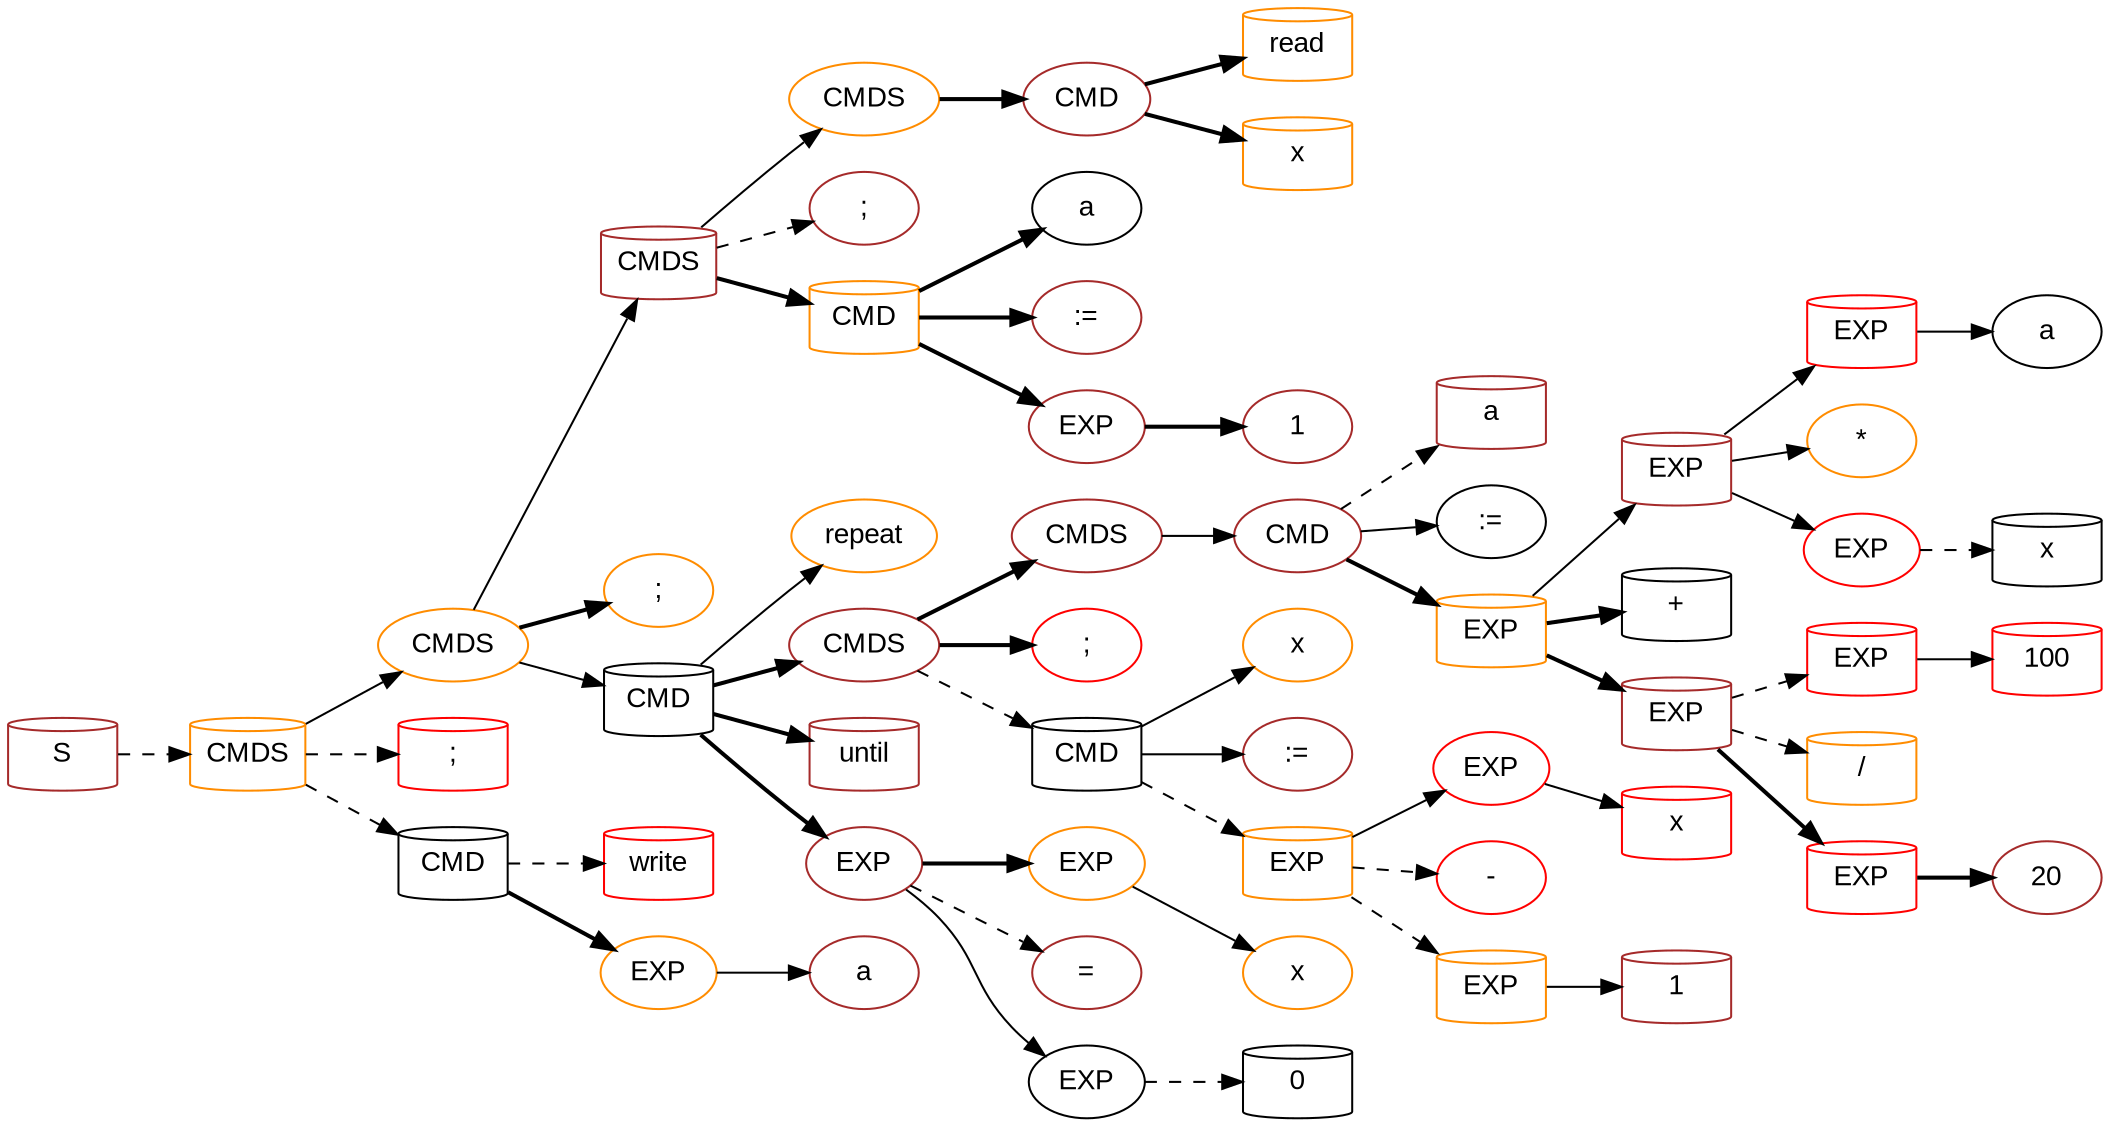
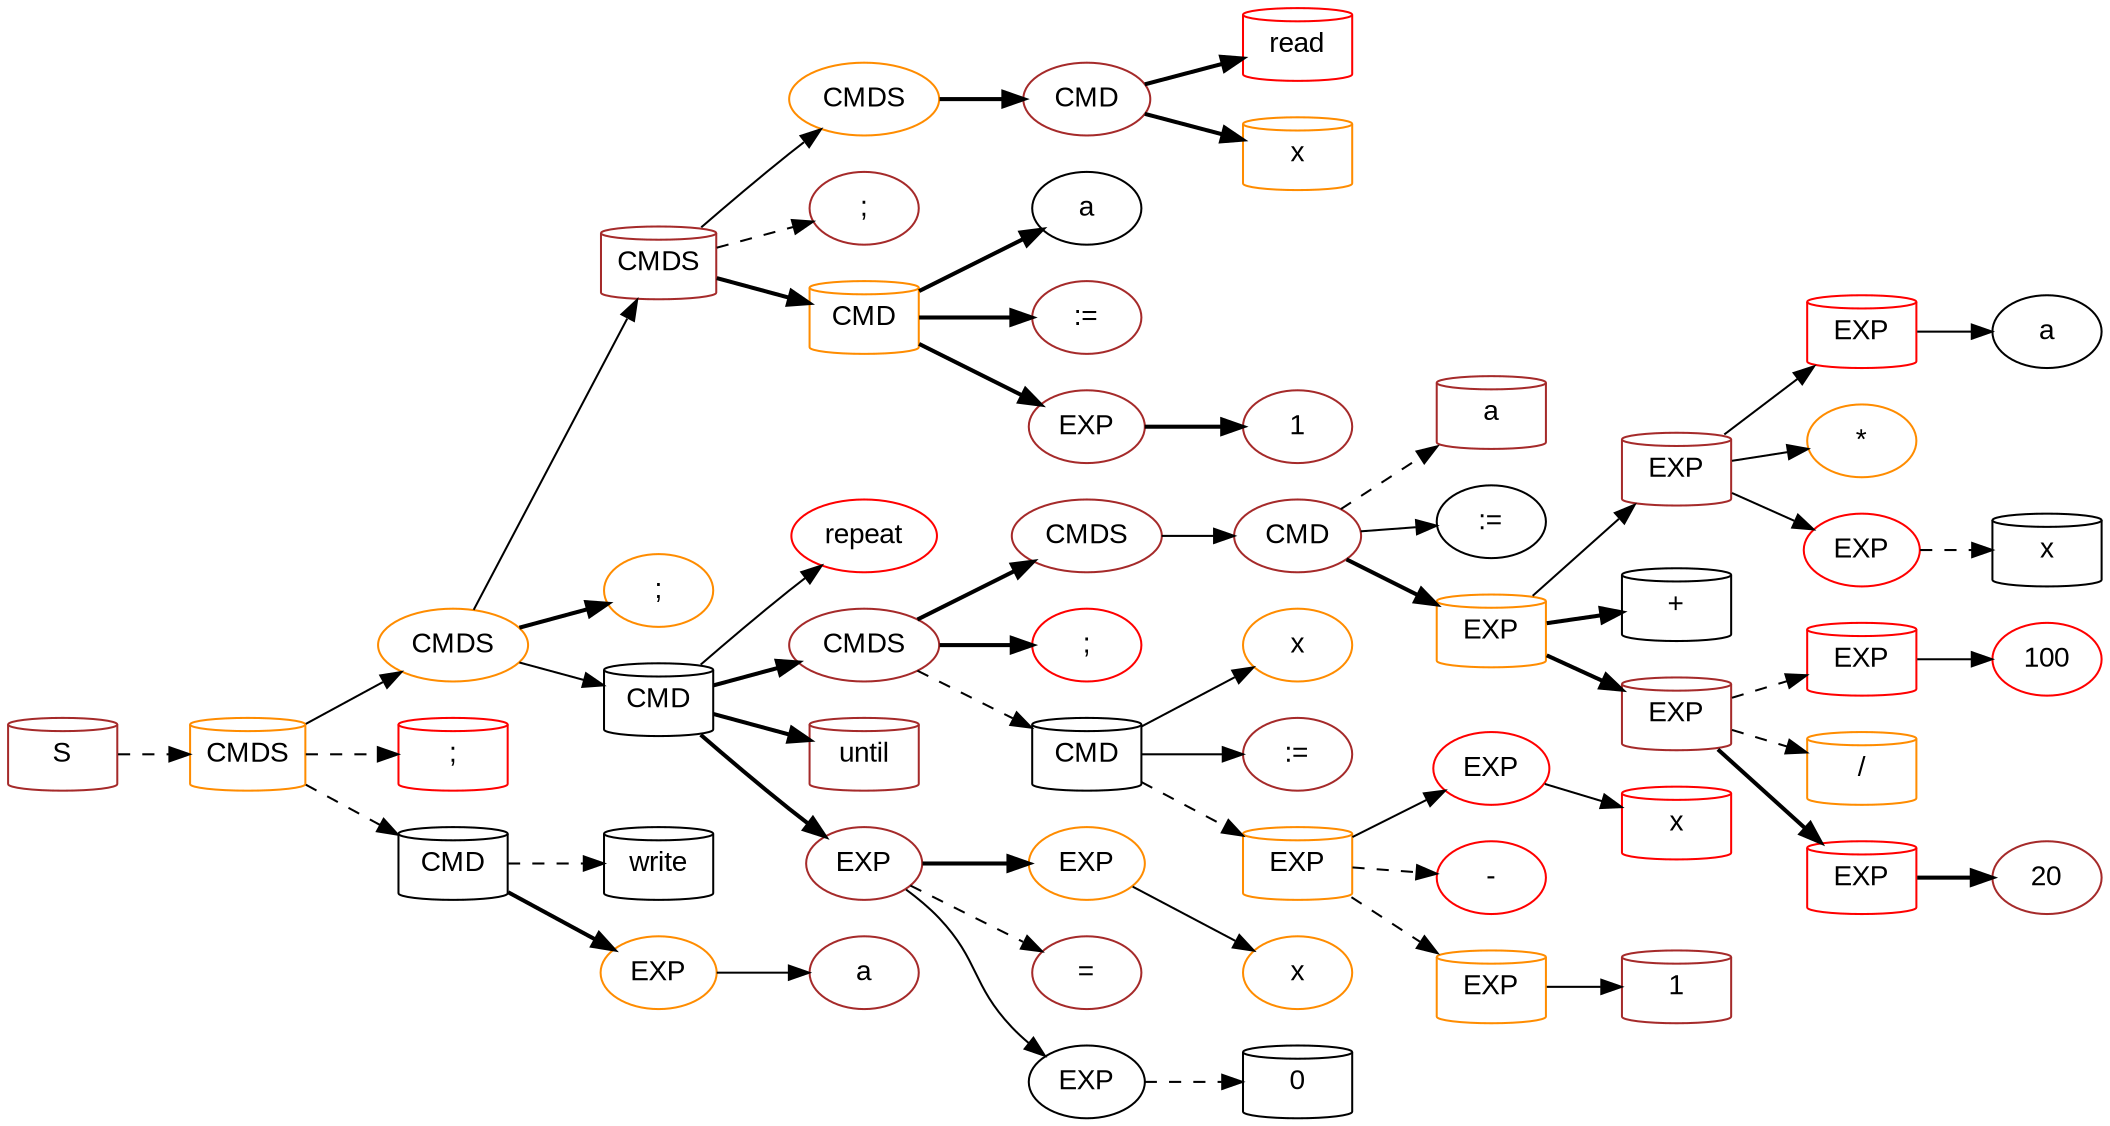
(1298, 44) -> (1298, 44)
(864, 536) -> (864, 536)
(2047, 659) -> (2047, 659)
(659, 863) -> (659, 863)
